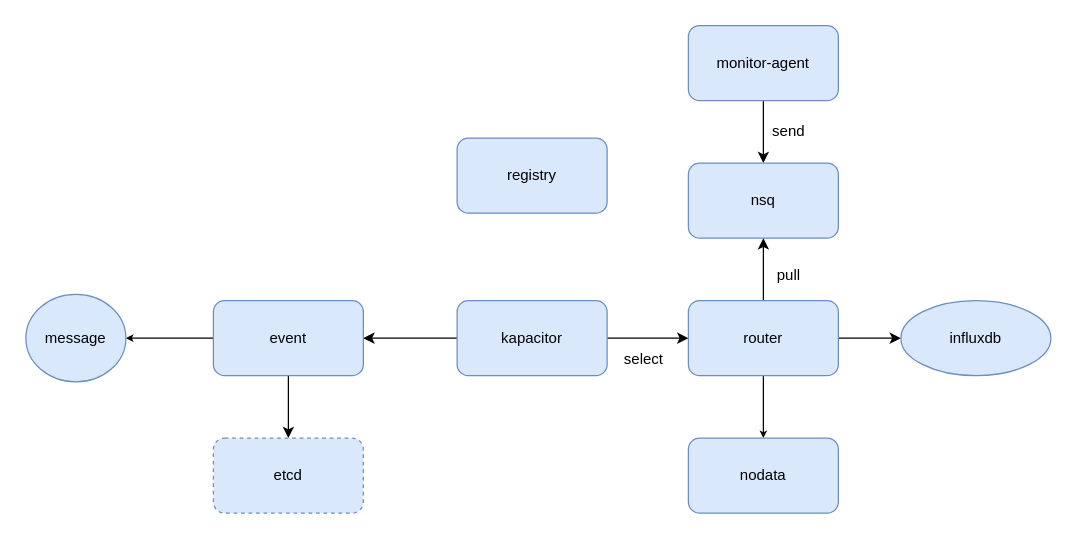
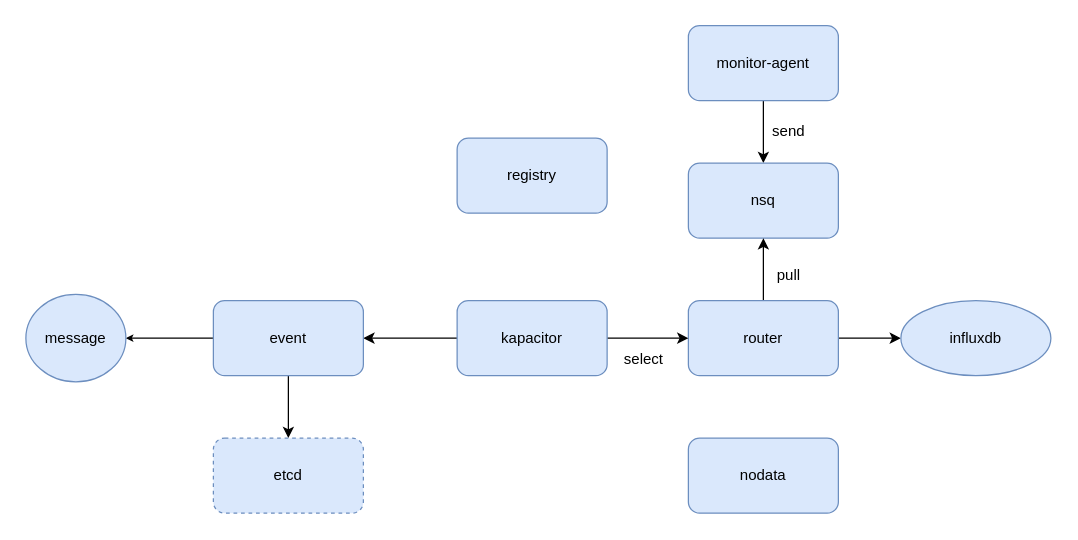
(763, 404) -> none
